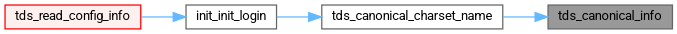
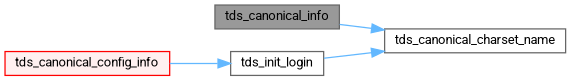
(73, 17) -> (87, 63)
(231, 17) -> (277, 63)
(519, 17) -> (356, 26)
